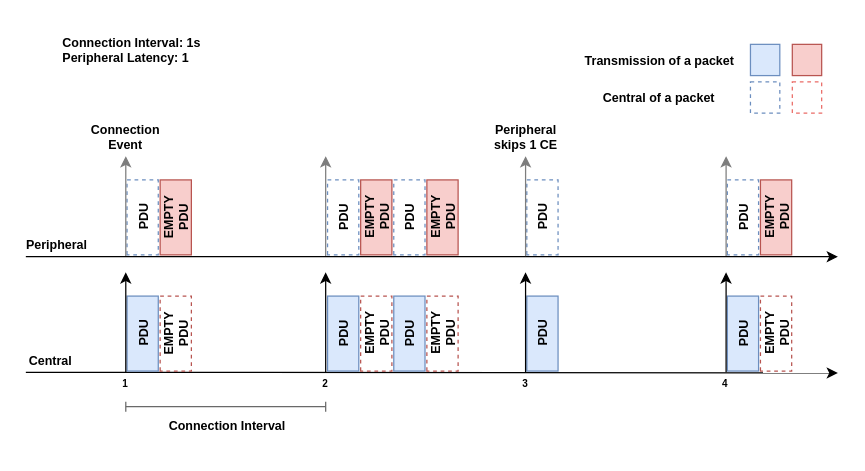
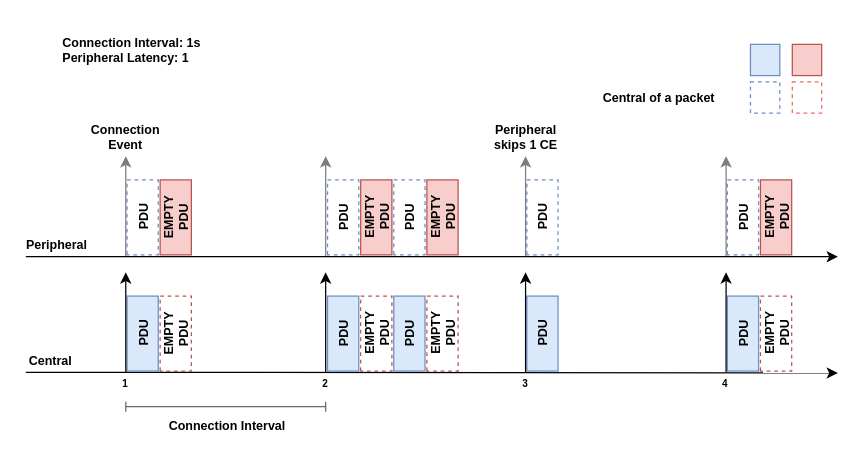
(659, 60) -> none
